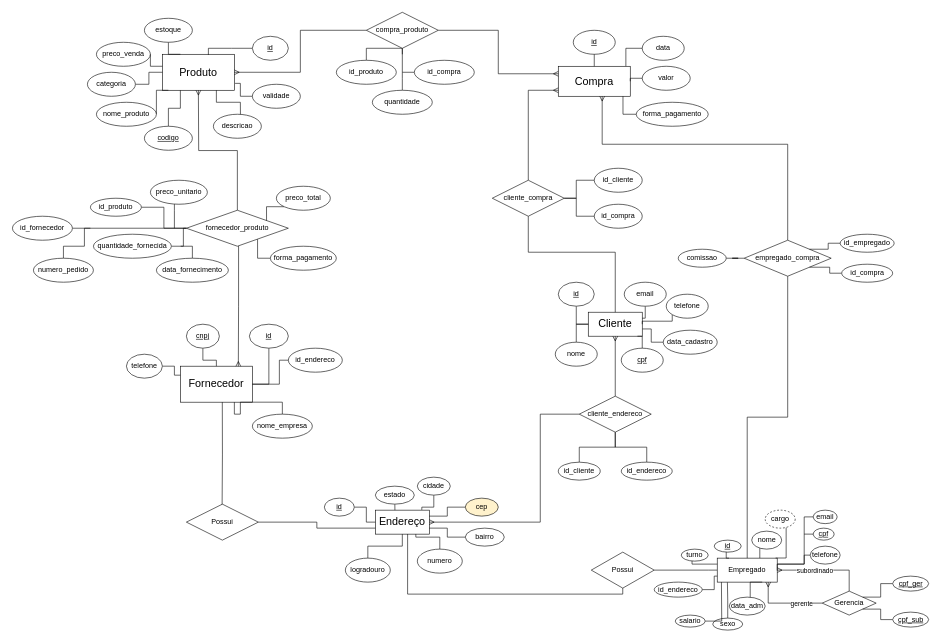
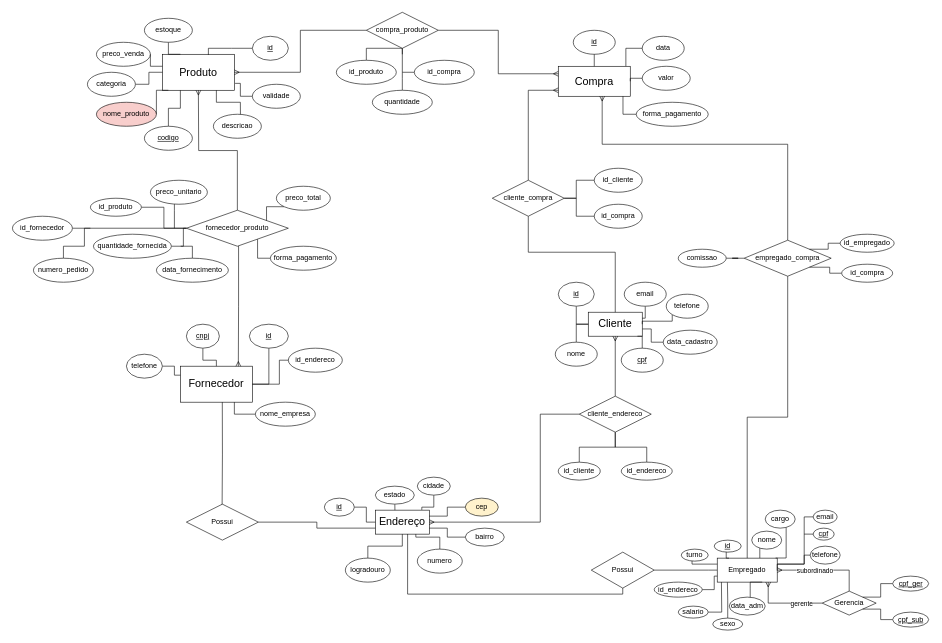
(126, 114) -> (126, 114)
(282, 426) -> (285, 414)
(780, 519) -> (780, 519)
(690, 621) -> (693, 612)
